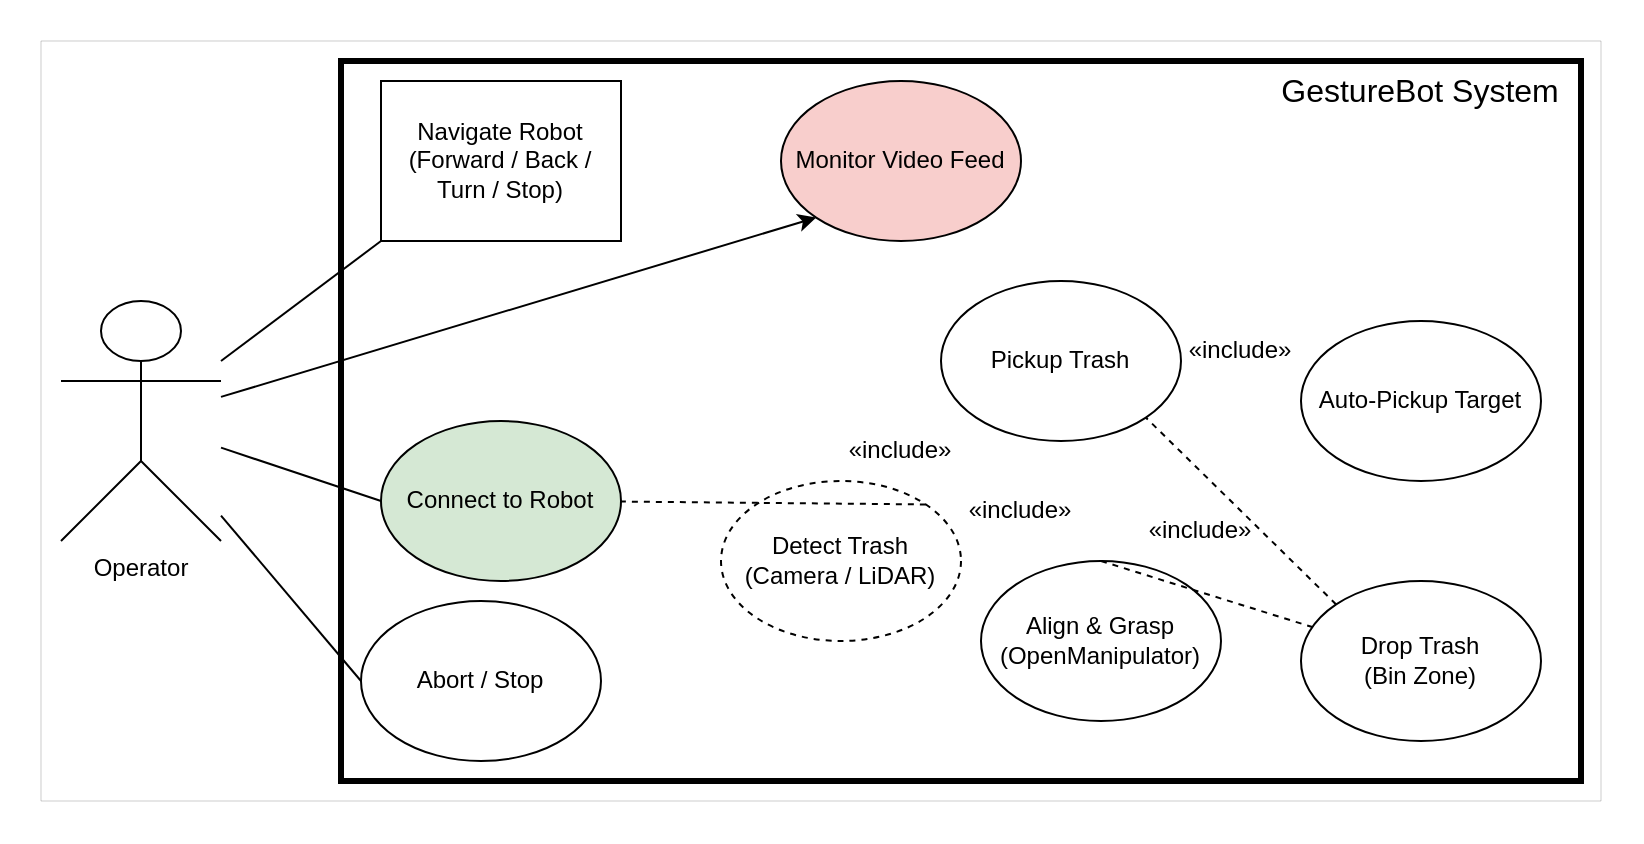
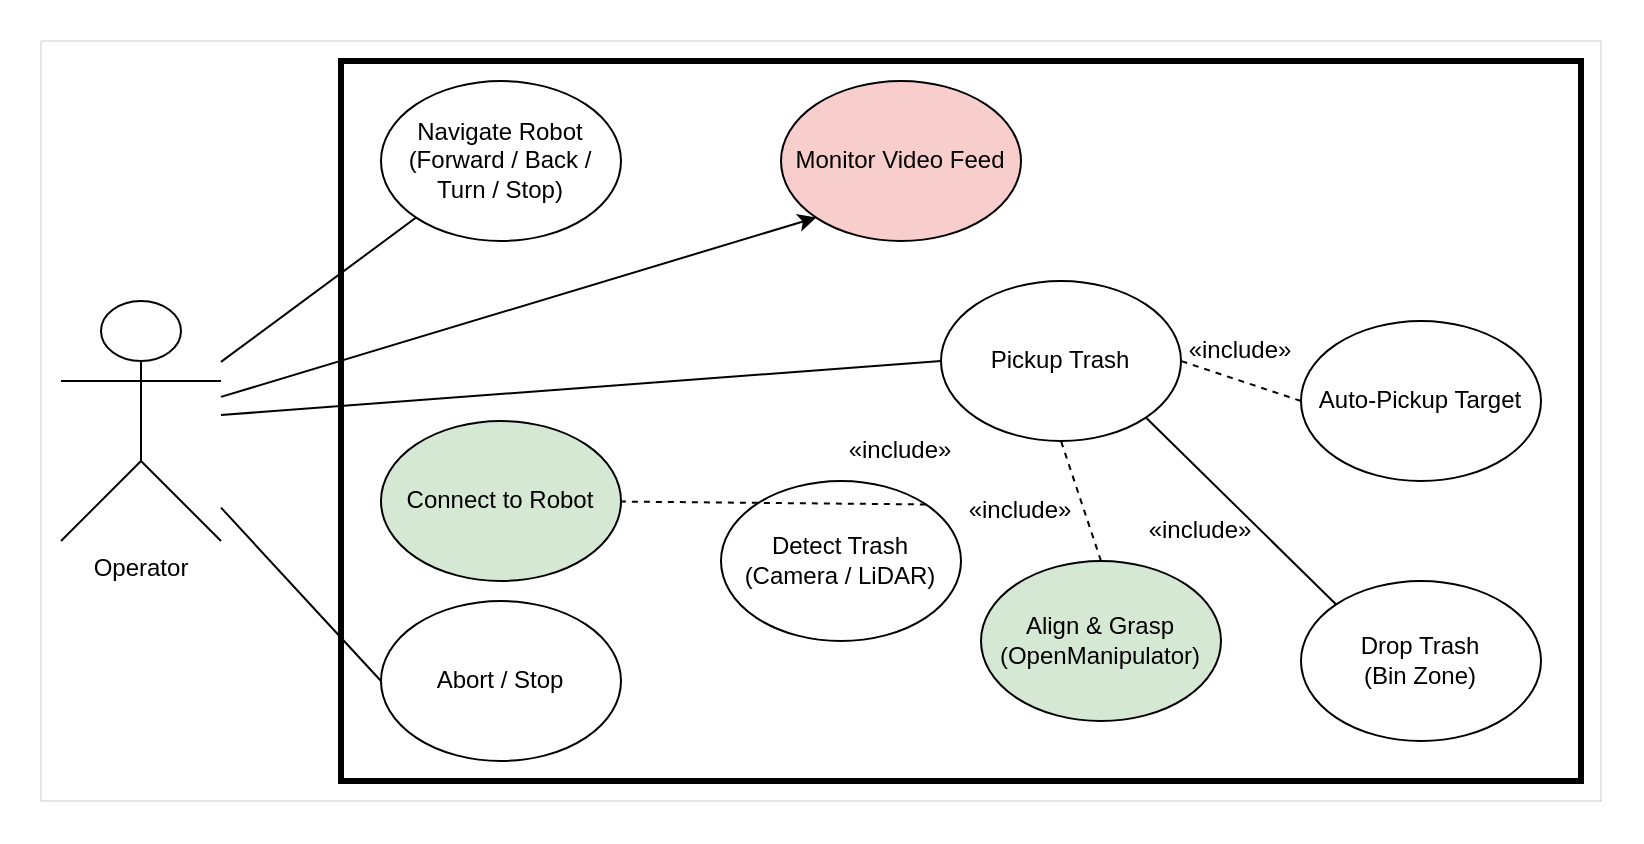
(1421, 91) -> none
(501, 161) -> (501, 161)
none -> (1241, 381)
none -> (581, 388)
(301, 474) -> none
(1240, 510) -> (1240, 510)
(841, 561) -> (841, 561)
(1206, 594) -> (1081, 501)
(1101, 641) -> (1101, 641)
(481, 681) -> (501, 681)
